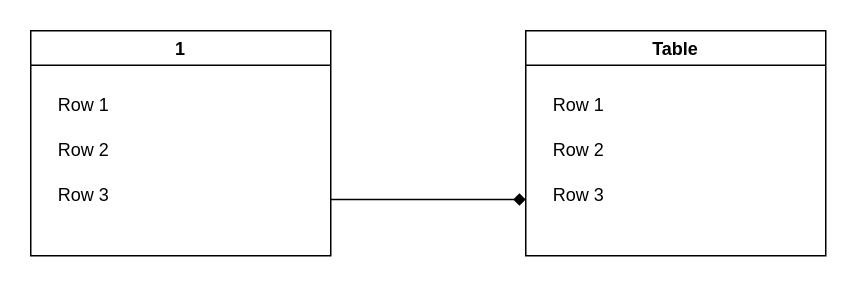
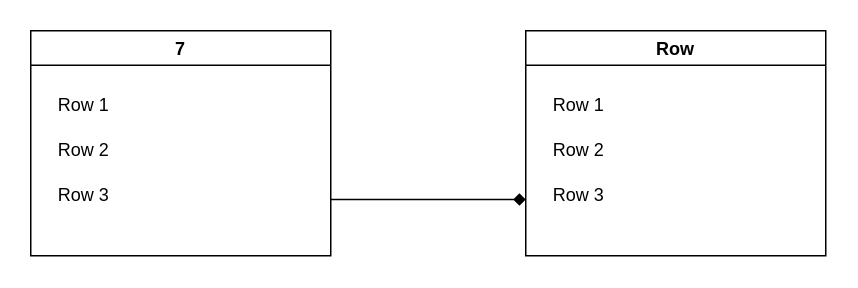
(180, 49) -> (180, 49)
(675, 49) -> (675, 49)
